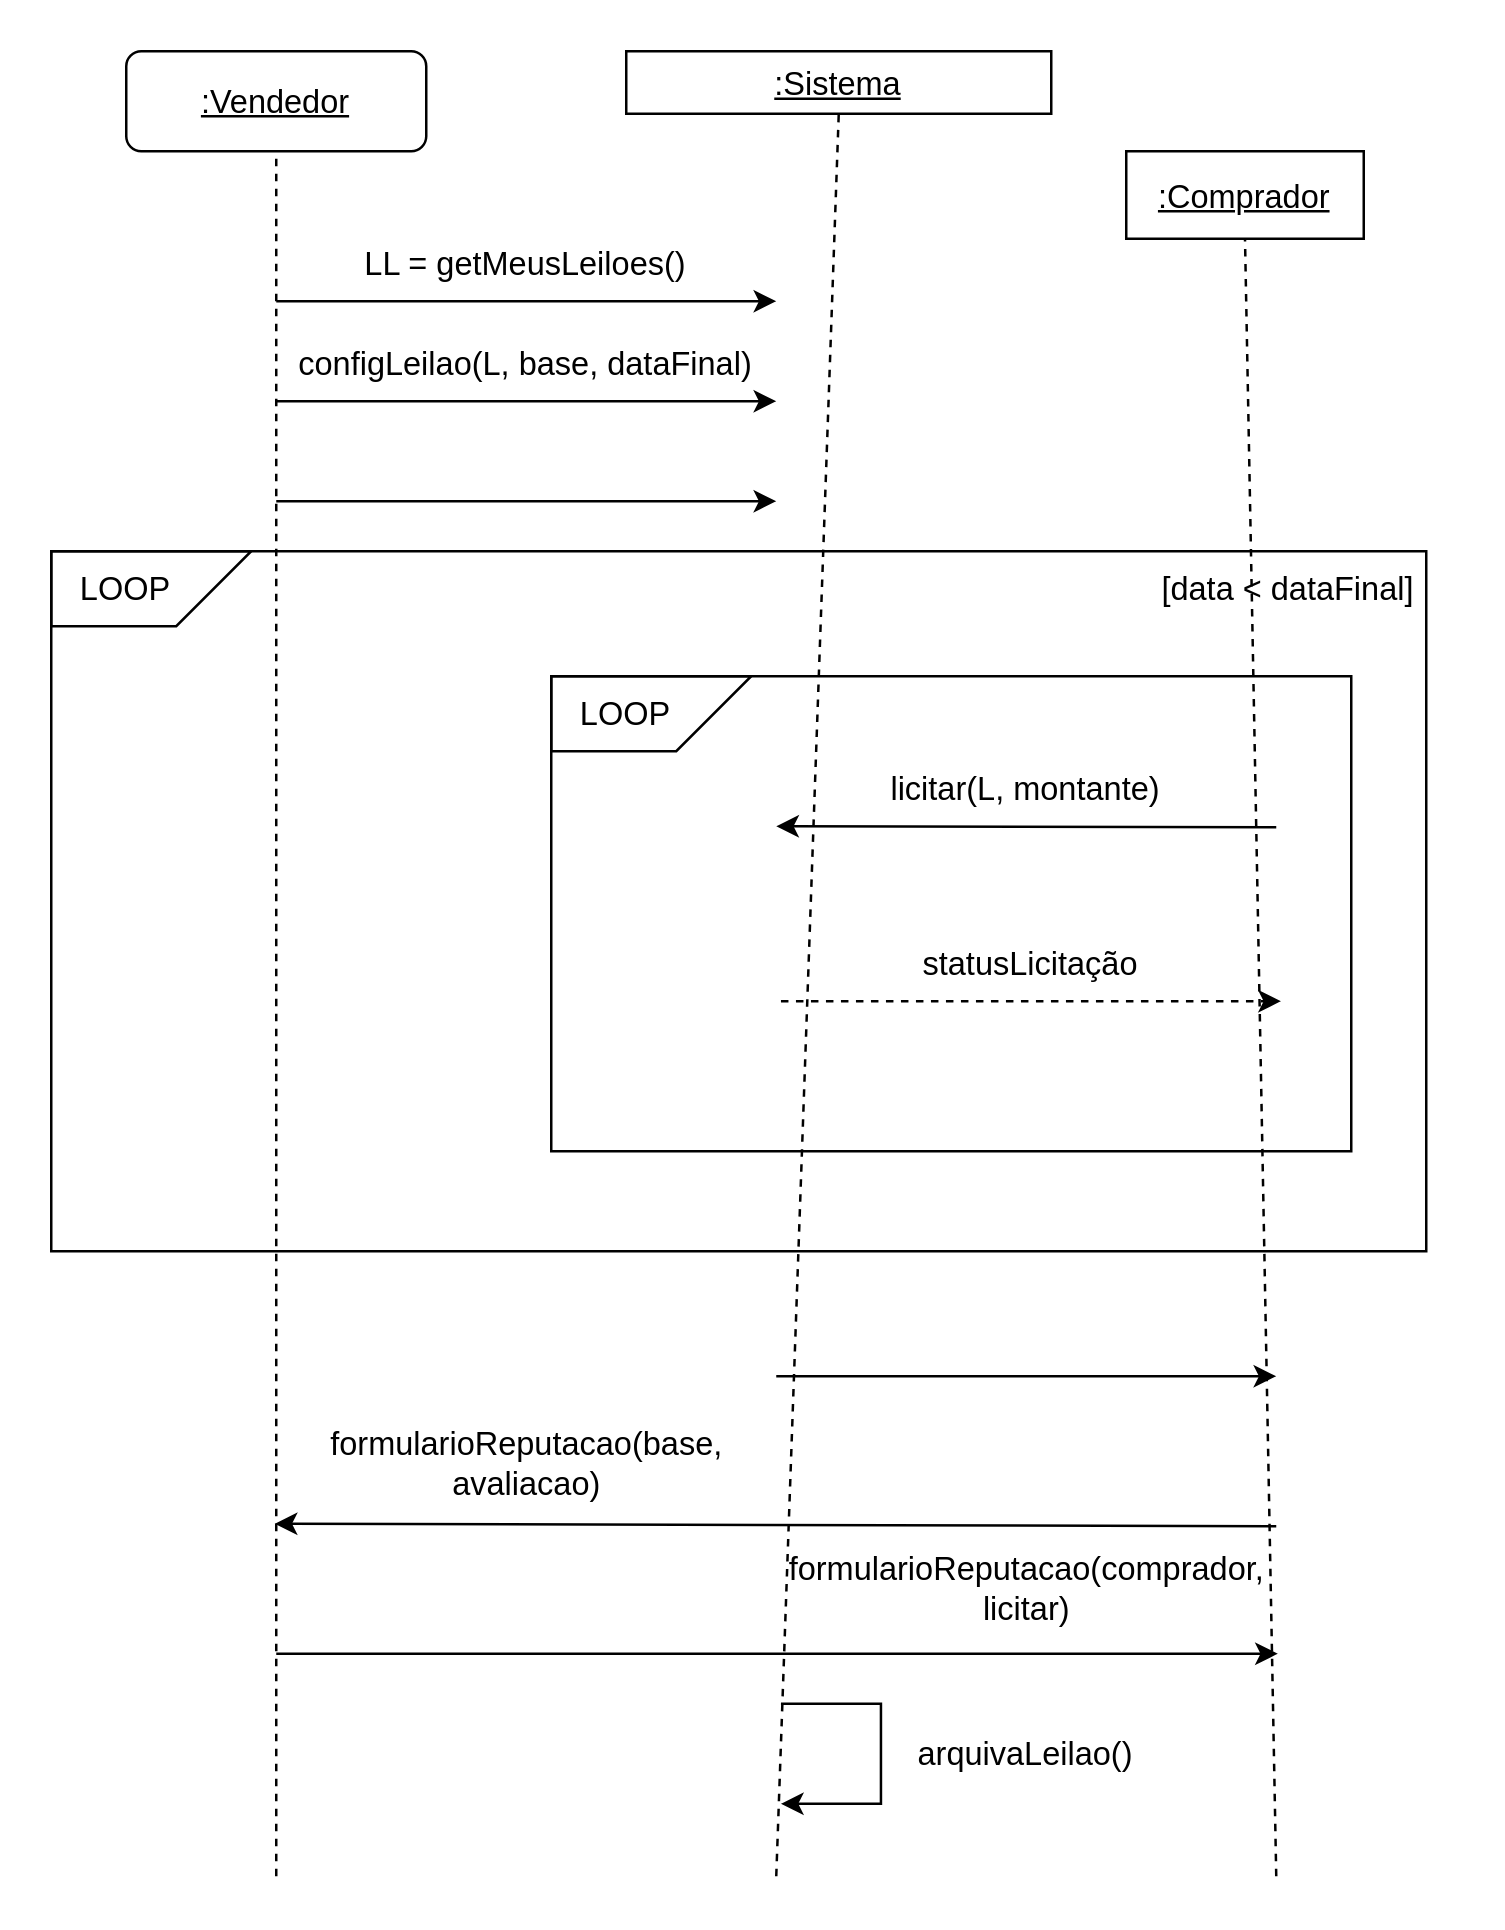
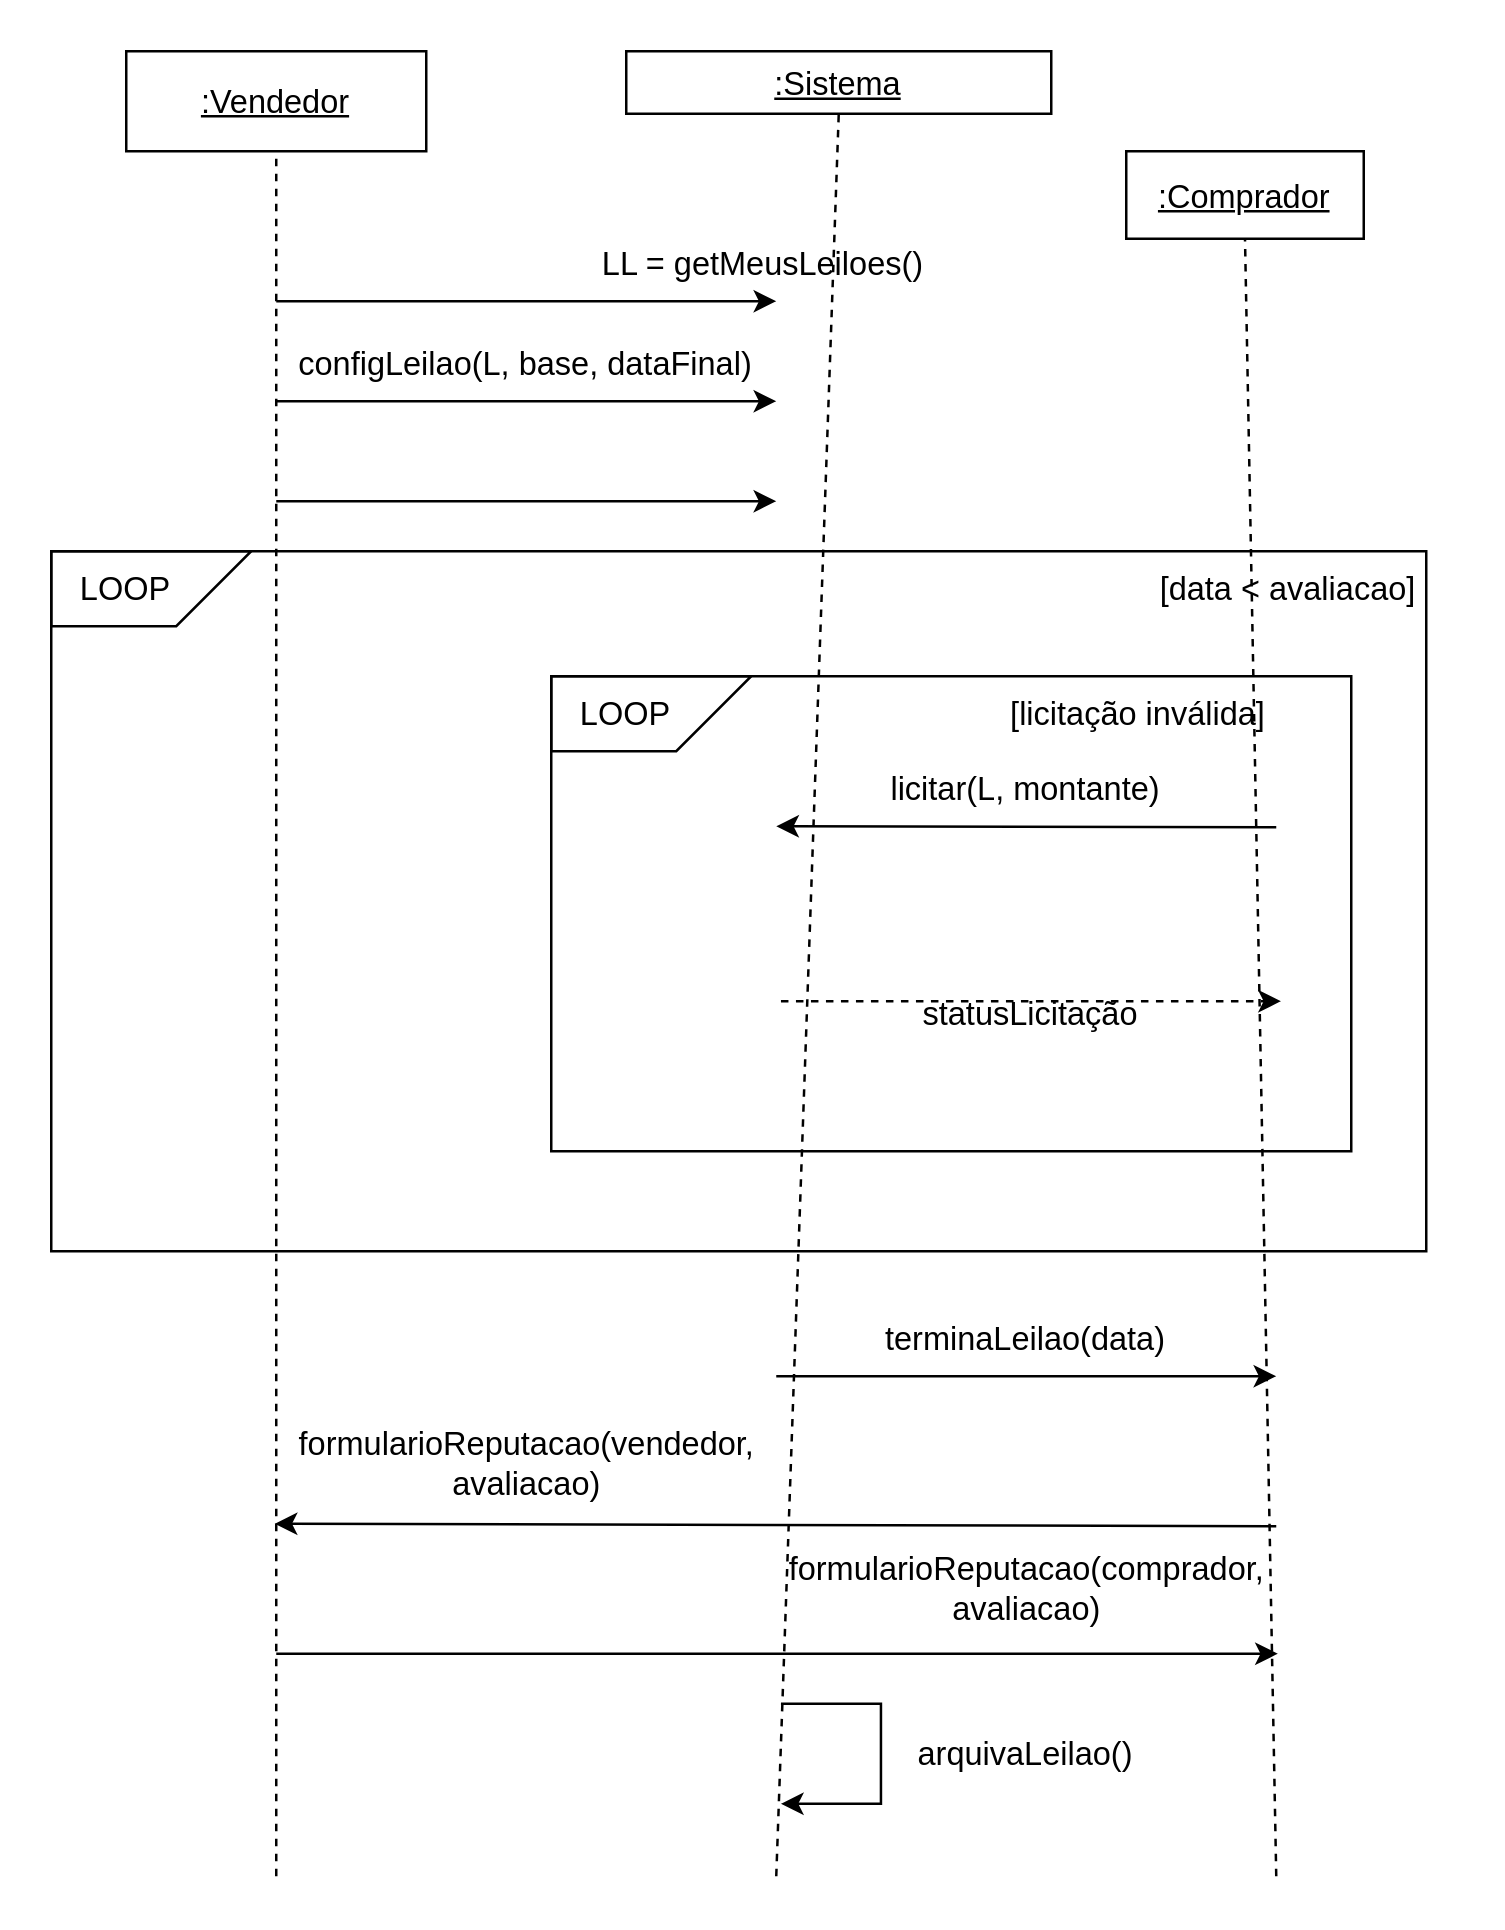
(276, 101) -> (276, 101)
(526, 264) -> (764, 264)
(1289, 589) -> (1289, 589)
none -> (1139, 714)
(1031, 964) -> (1031, 1014)
none -> (1026, 1339)
(528, 1464) -> (528, 1464)
(1028, 1589) -> (1028, 1589)
